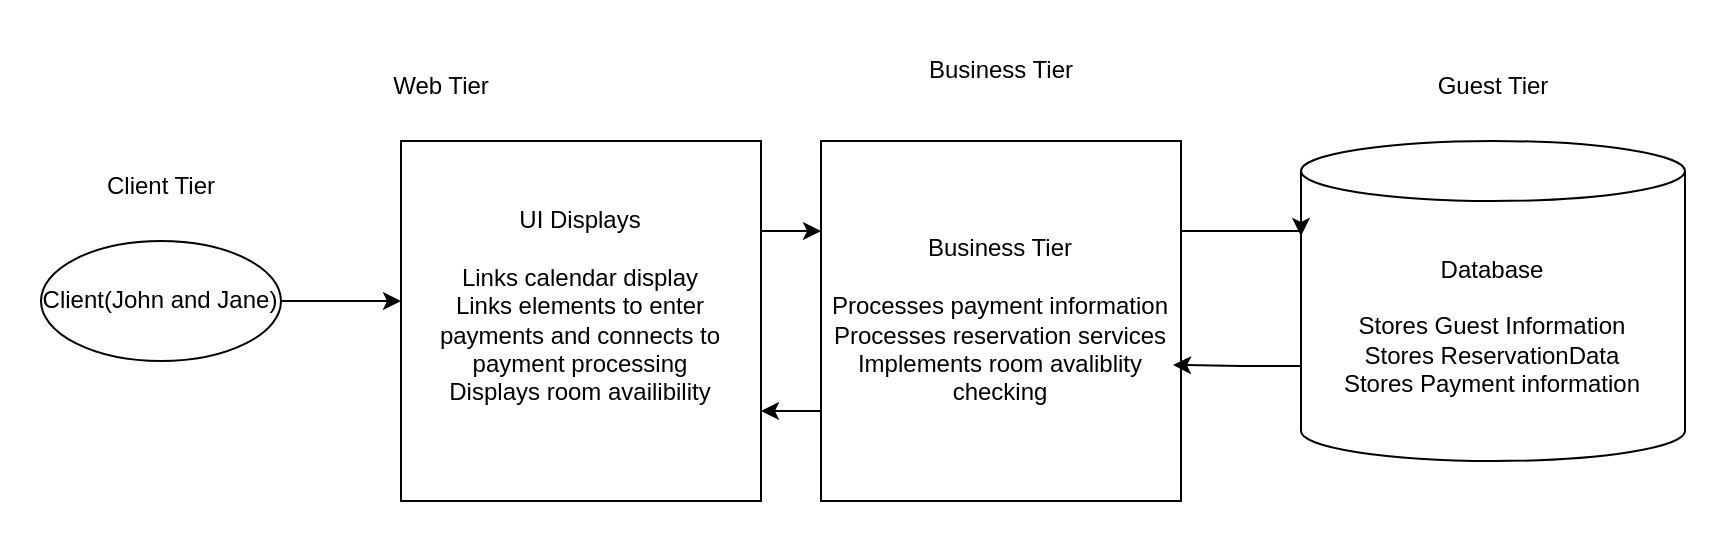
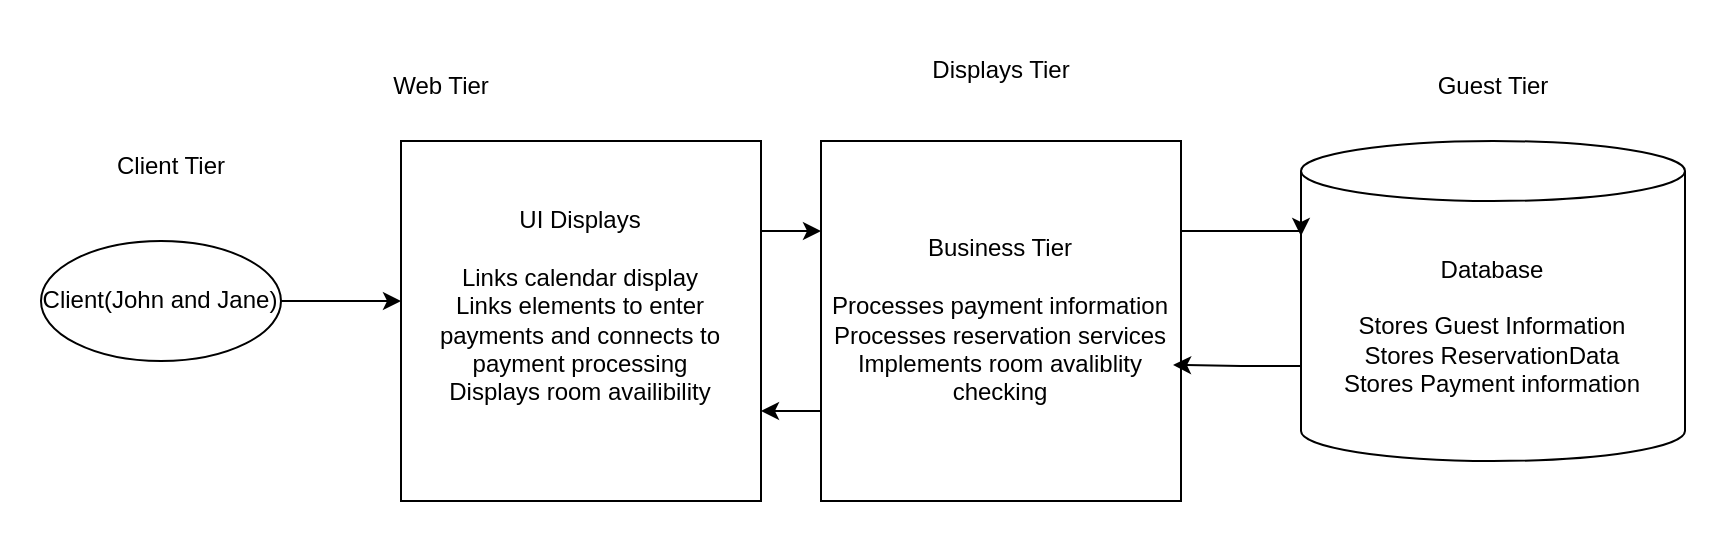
(1002, 71) -> (1002, 71)
(161, 187) -> (171, 167)
